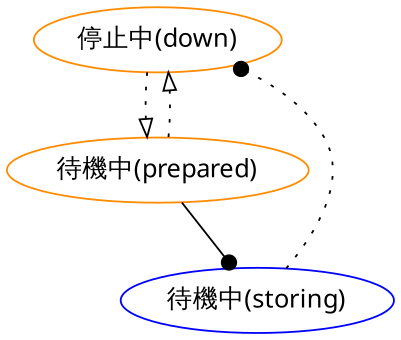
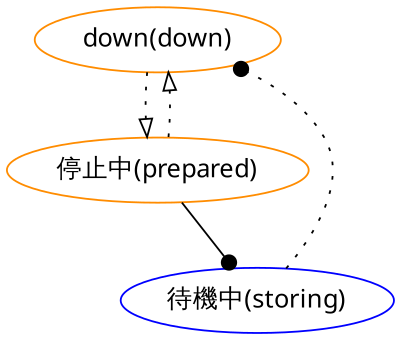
(158, 40) -> (158, 40)
(158, 170) -> (158, 170)
